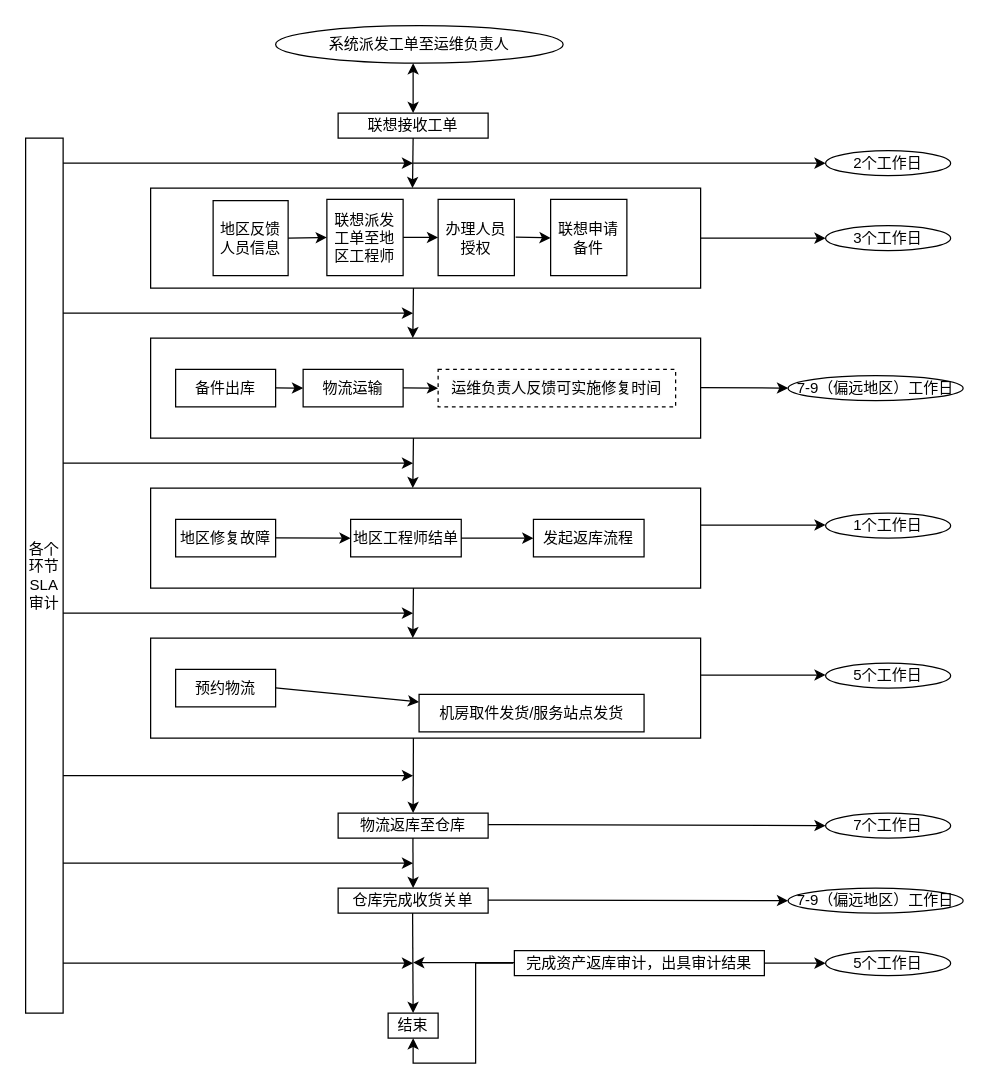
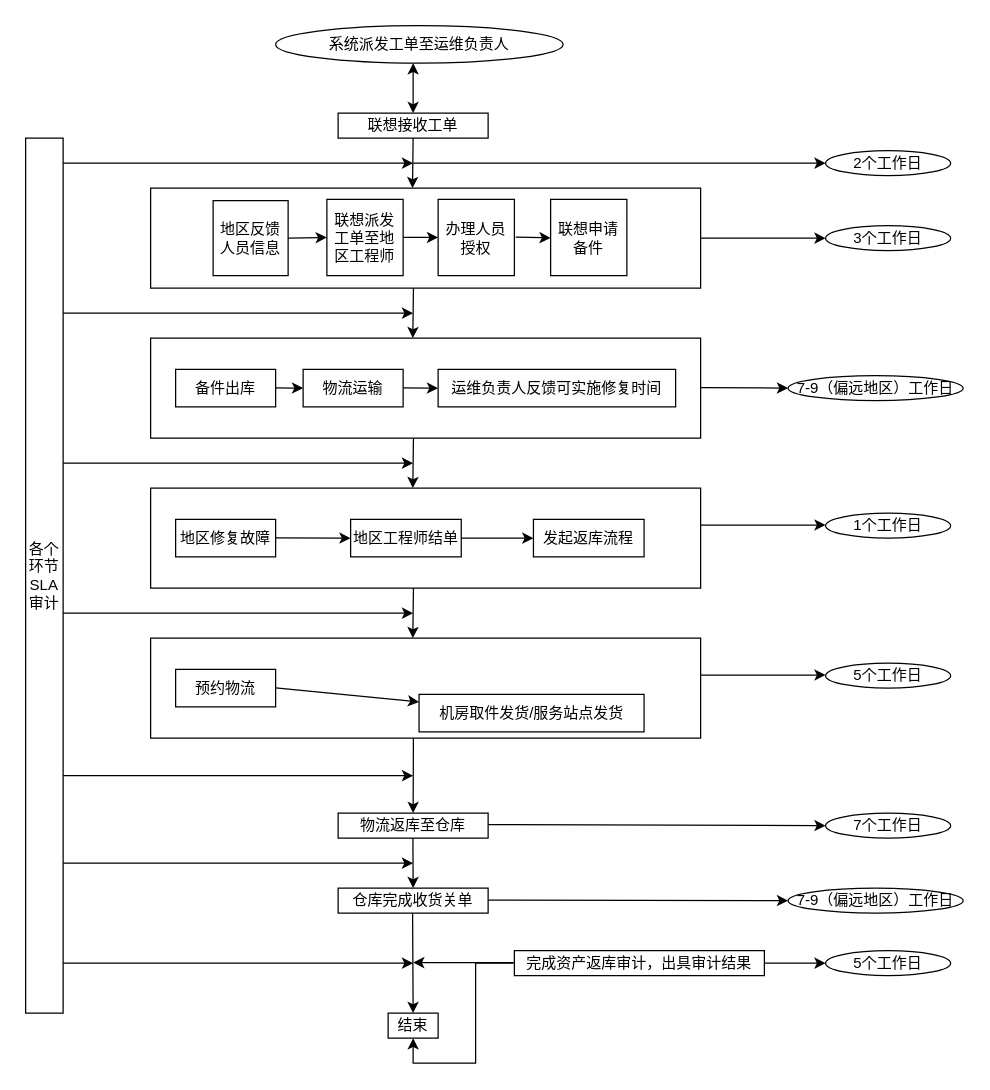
(557, 388) -> (557, 388)
